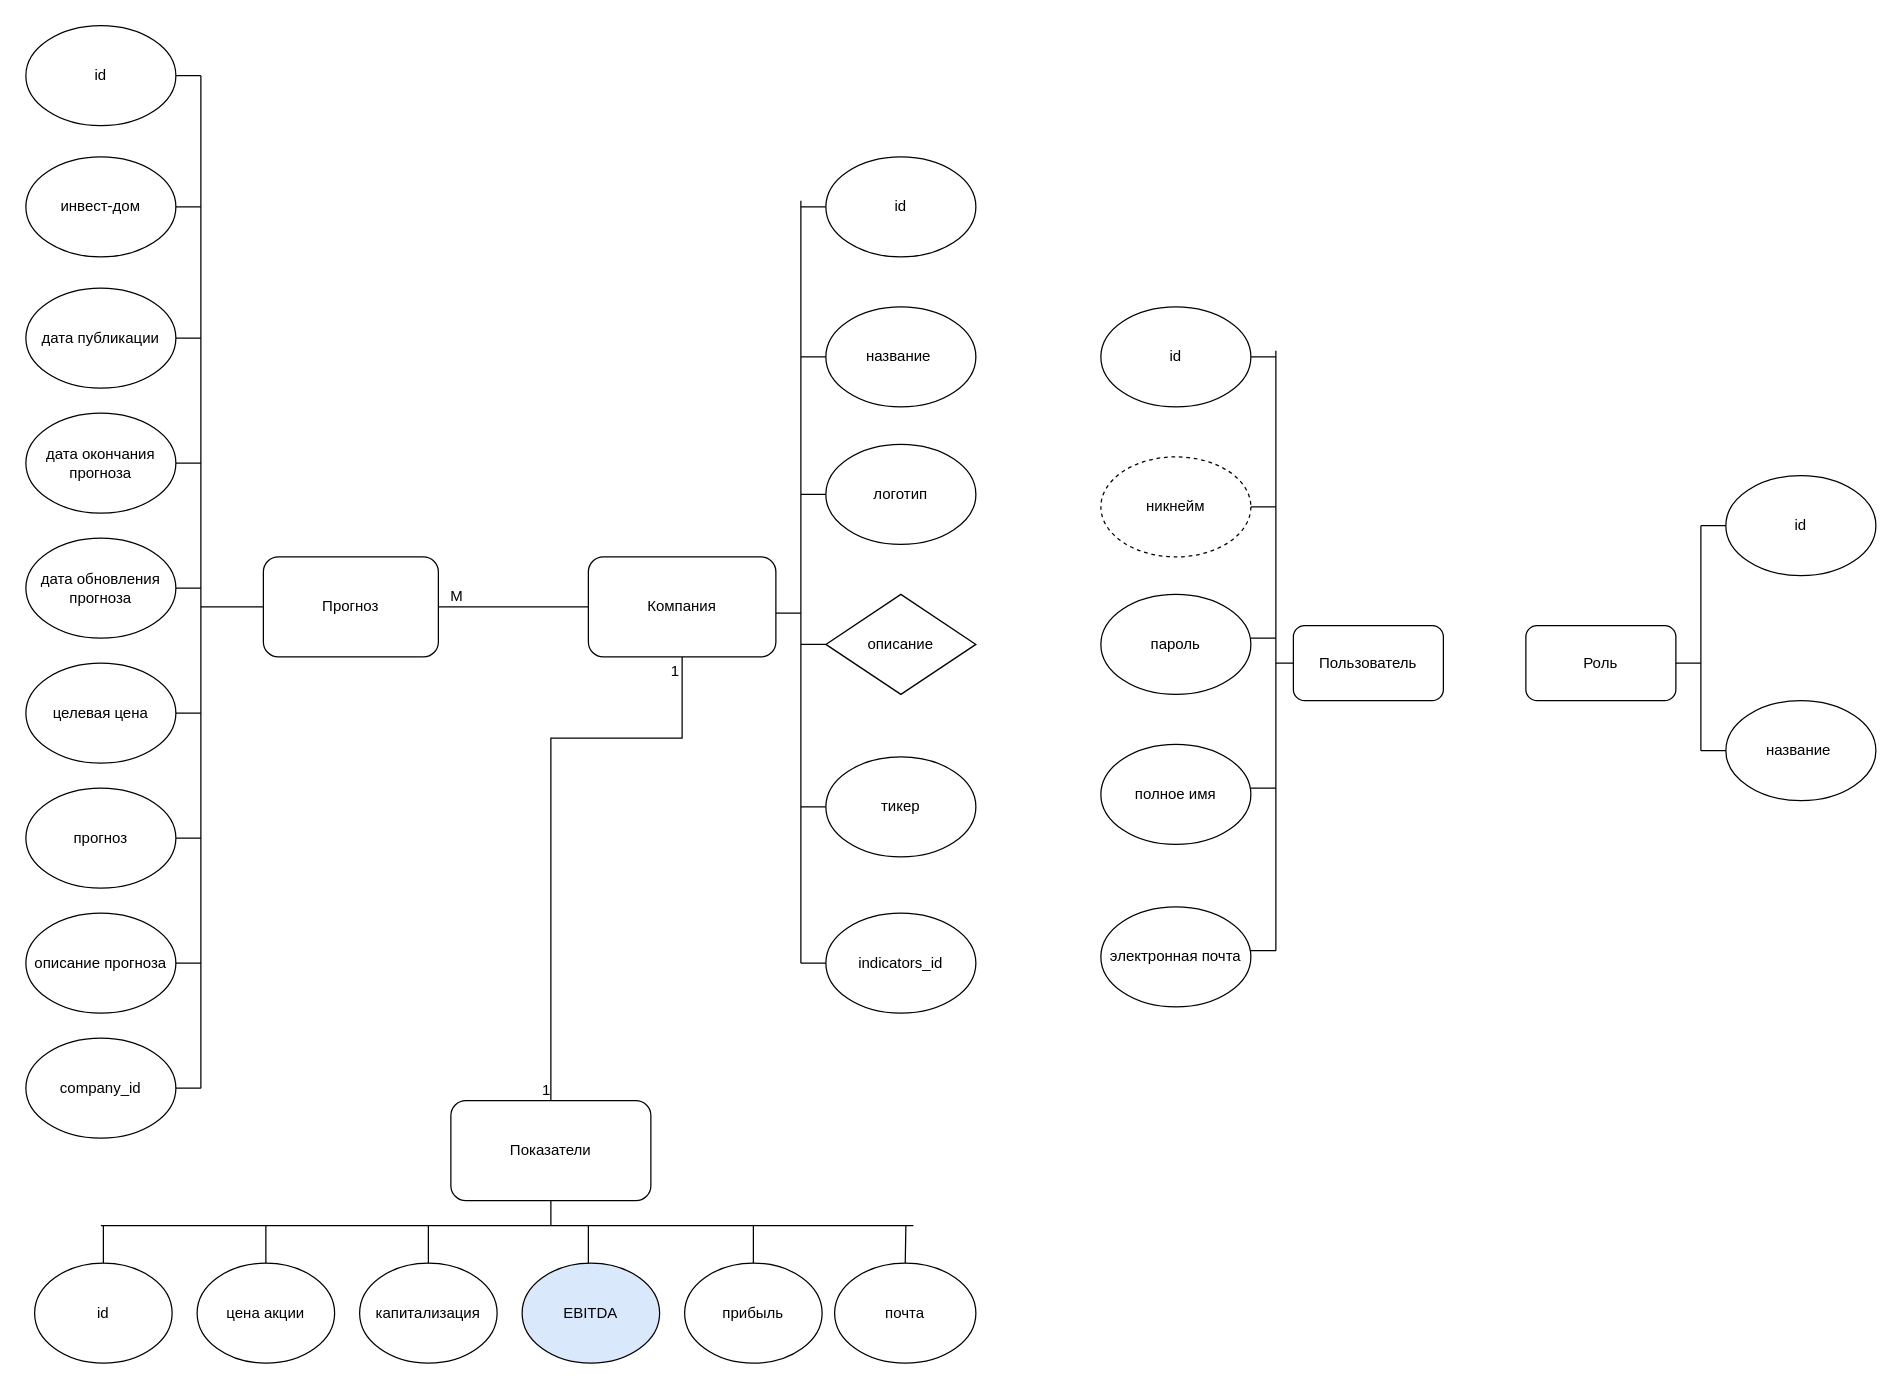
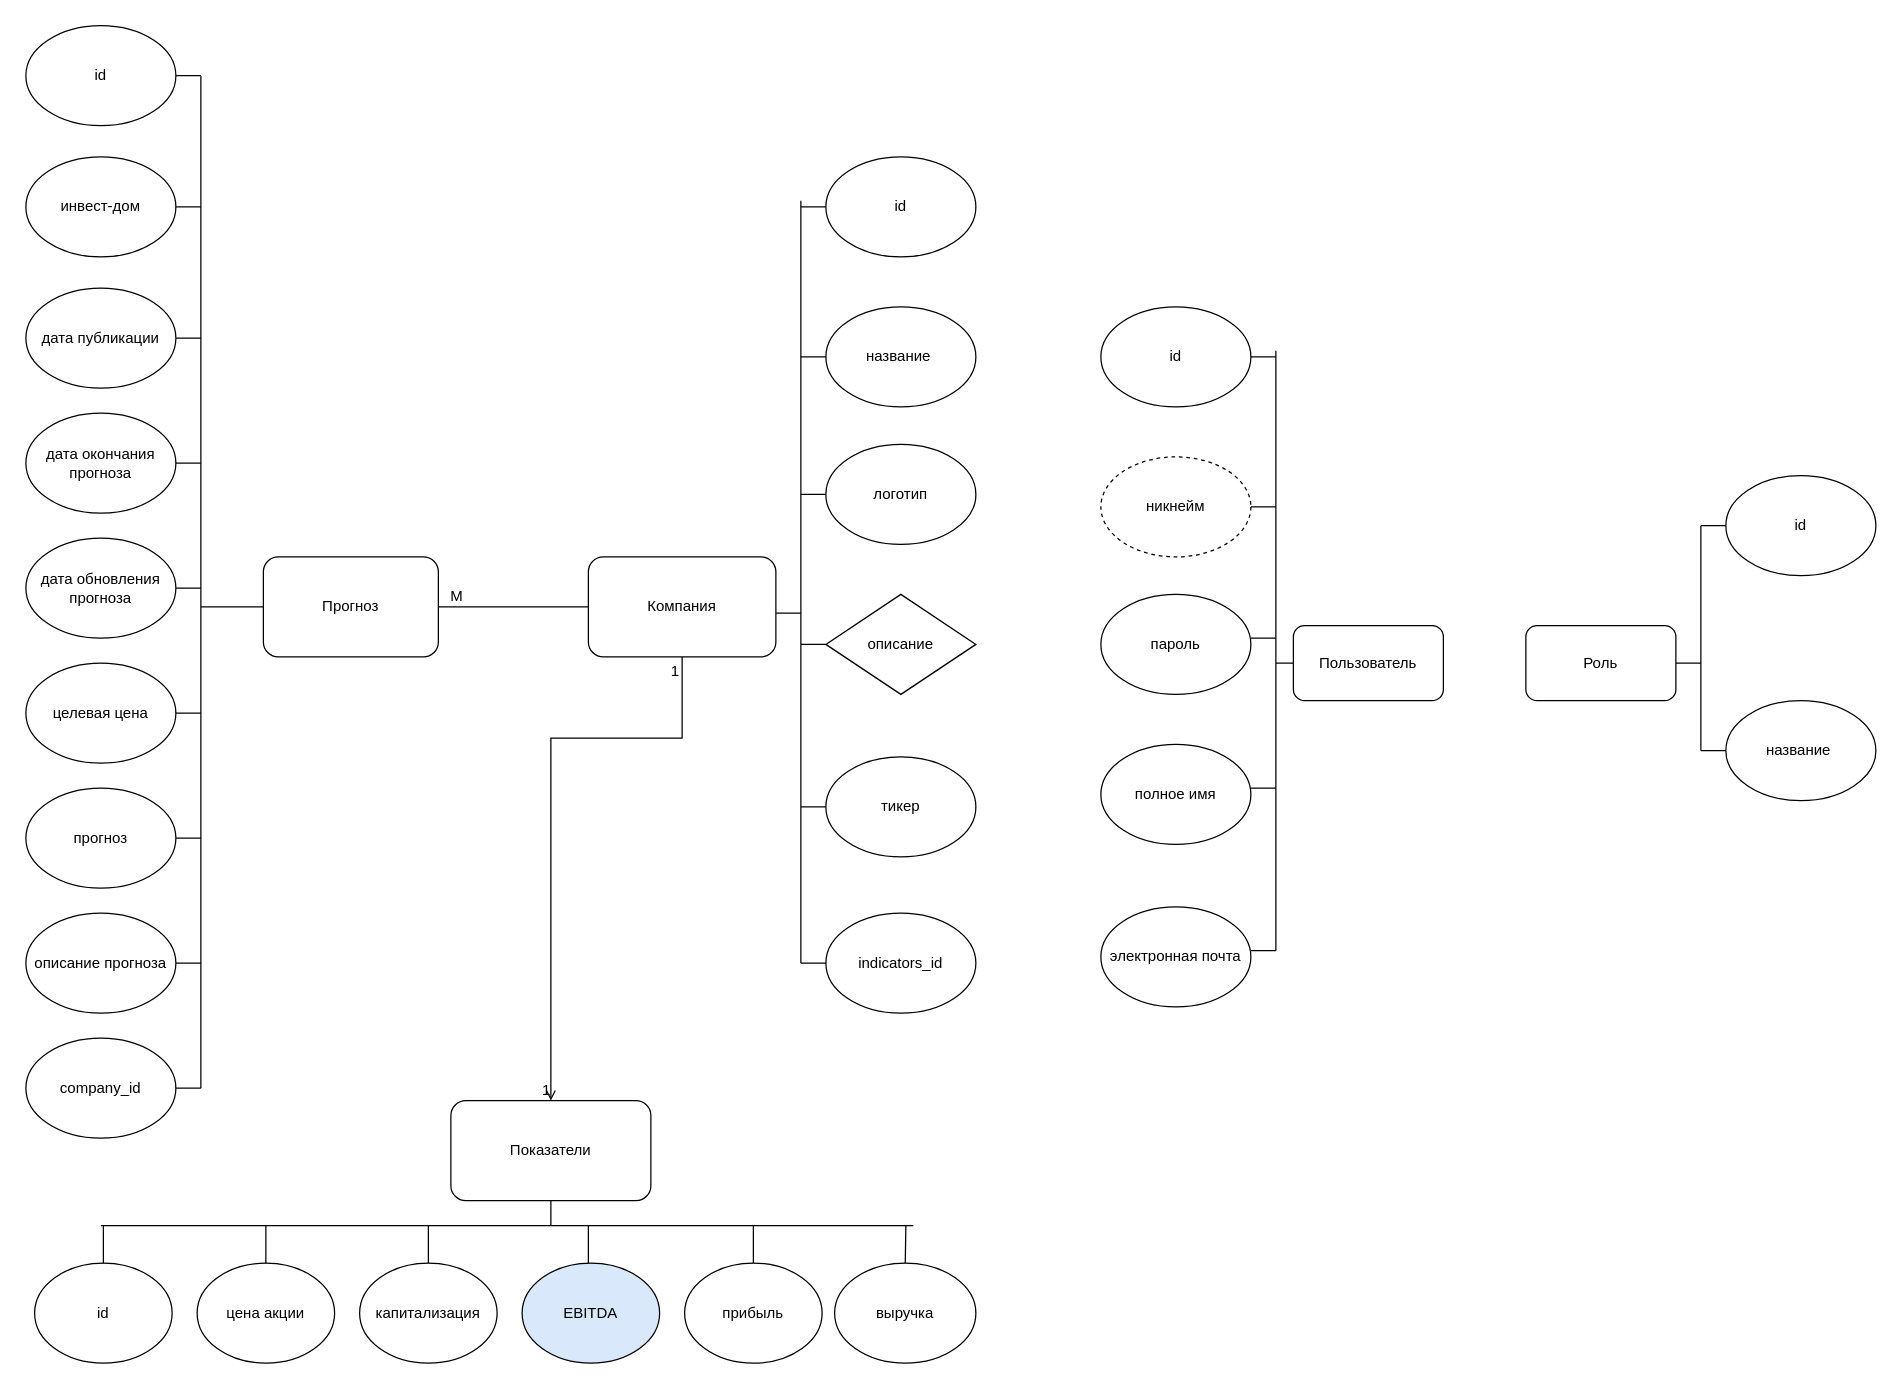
(551, 1095) -> (551, 1094)
(905, 1313) -> (905, 1313)
